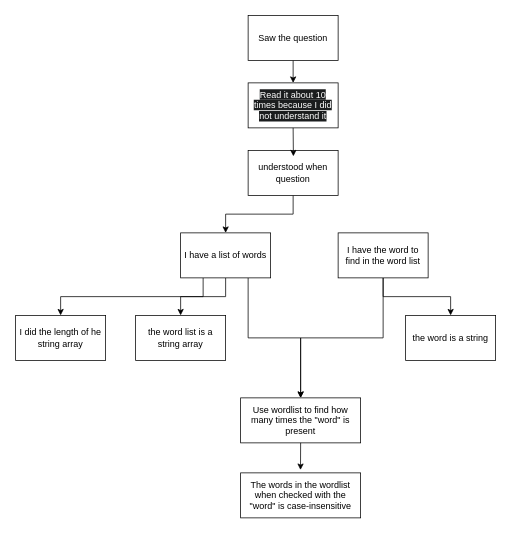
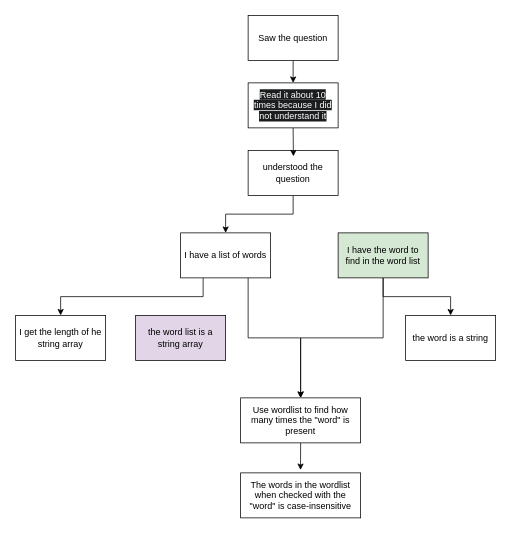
(293, 173) -> (293, 173)
(383, 255) -> (383, 255)
(223, 297) -> none
(60, 338) -> (60, 338)
(180, 338) -> (180, 338)
